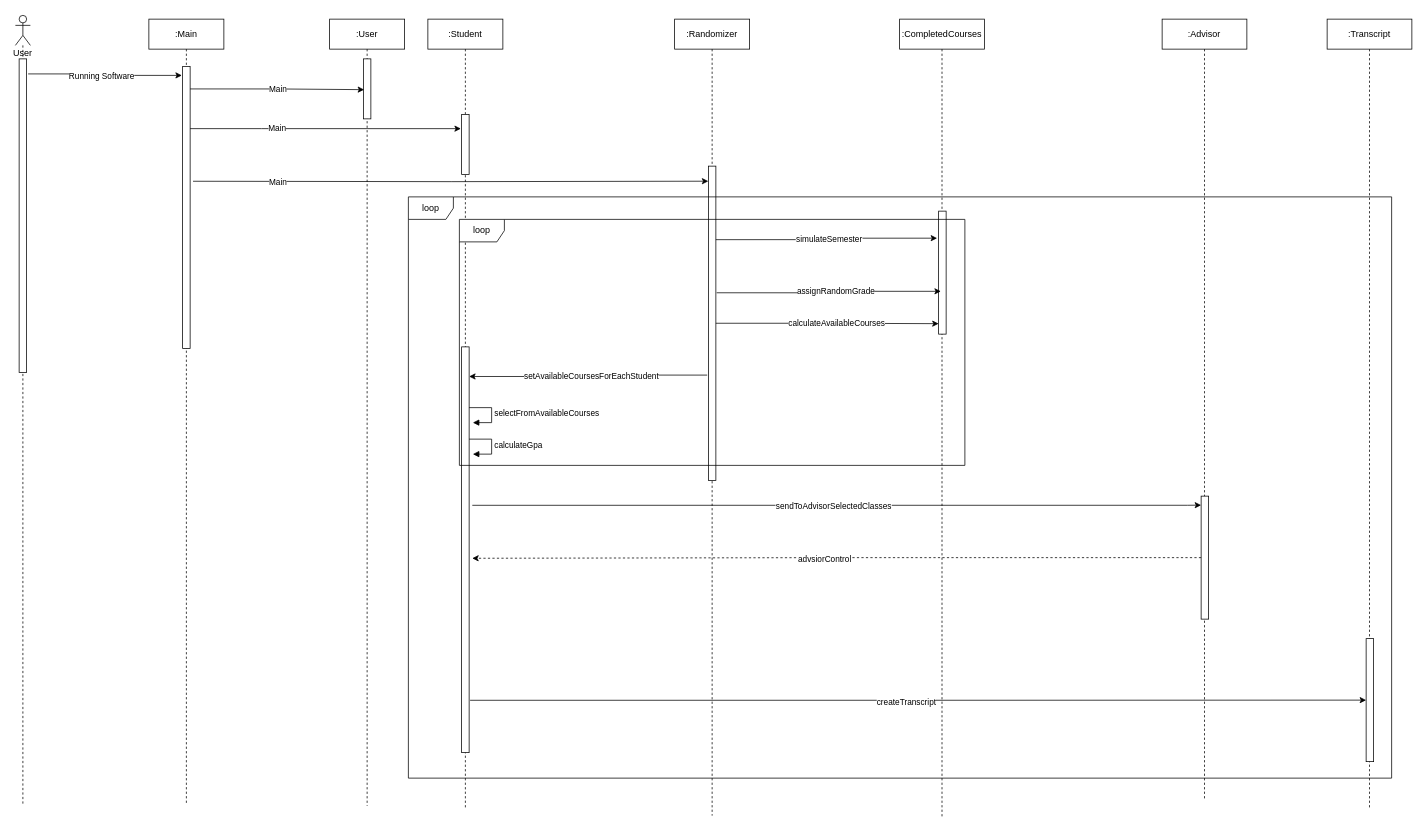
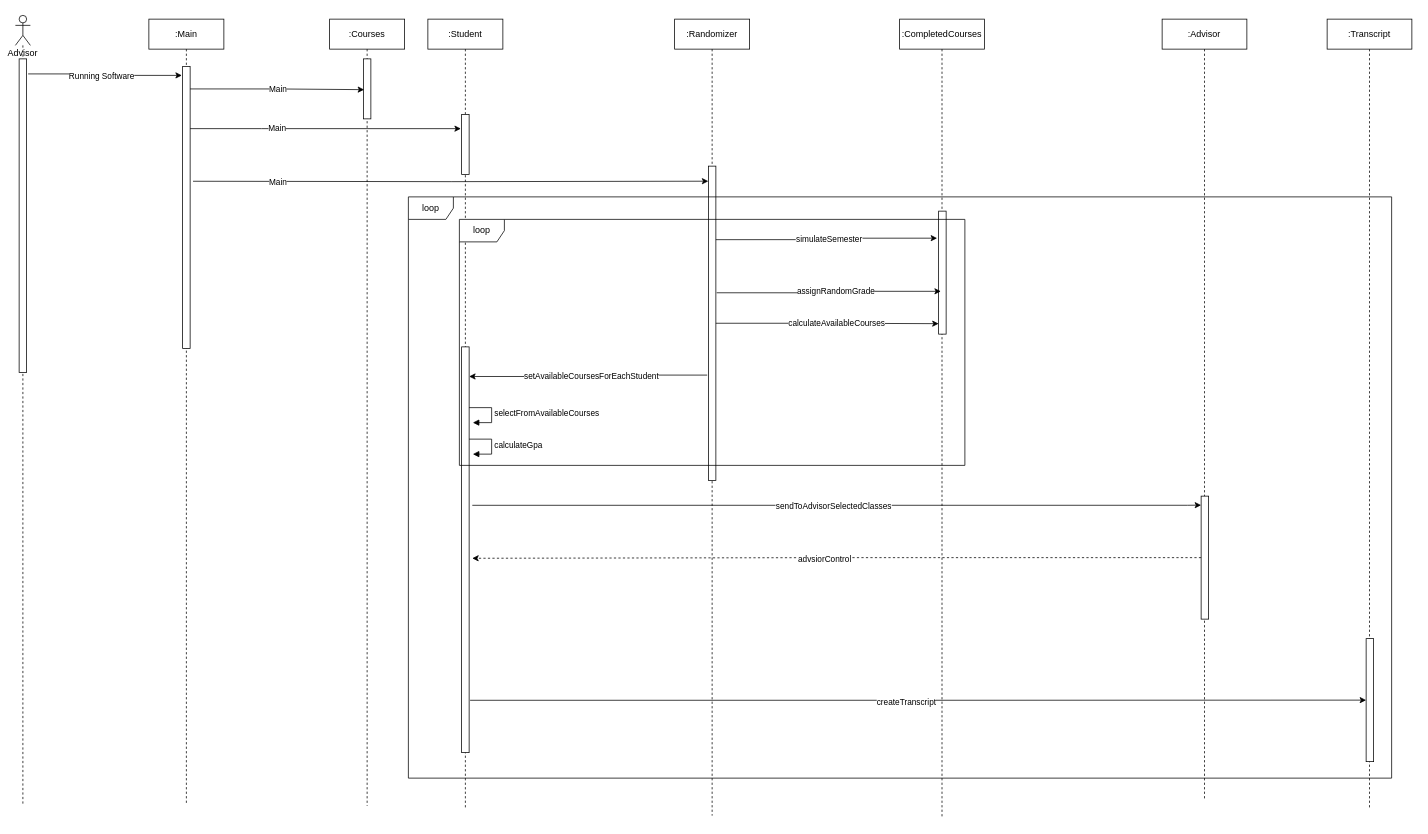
(367, 34) -> (367, 34)
(23, 58) -> (23, 64)
